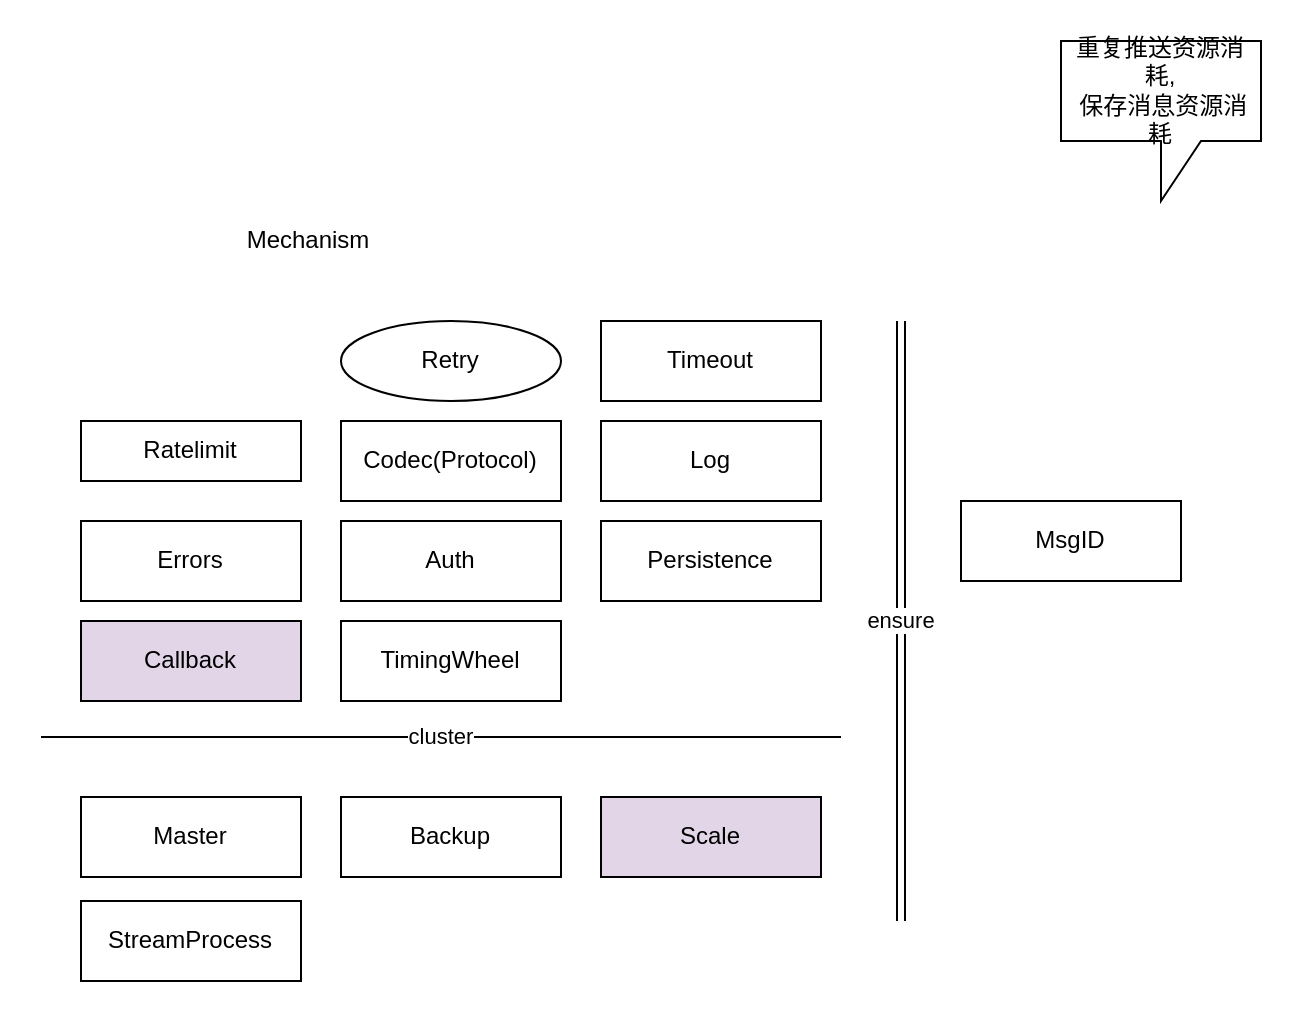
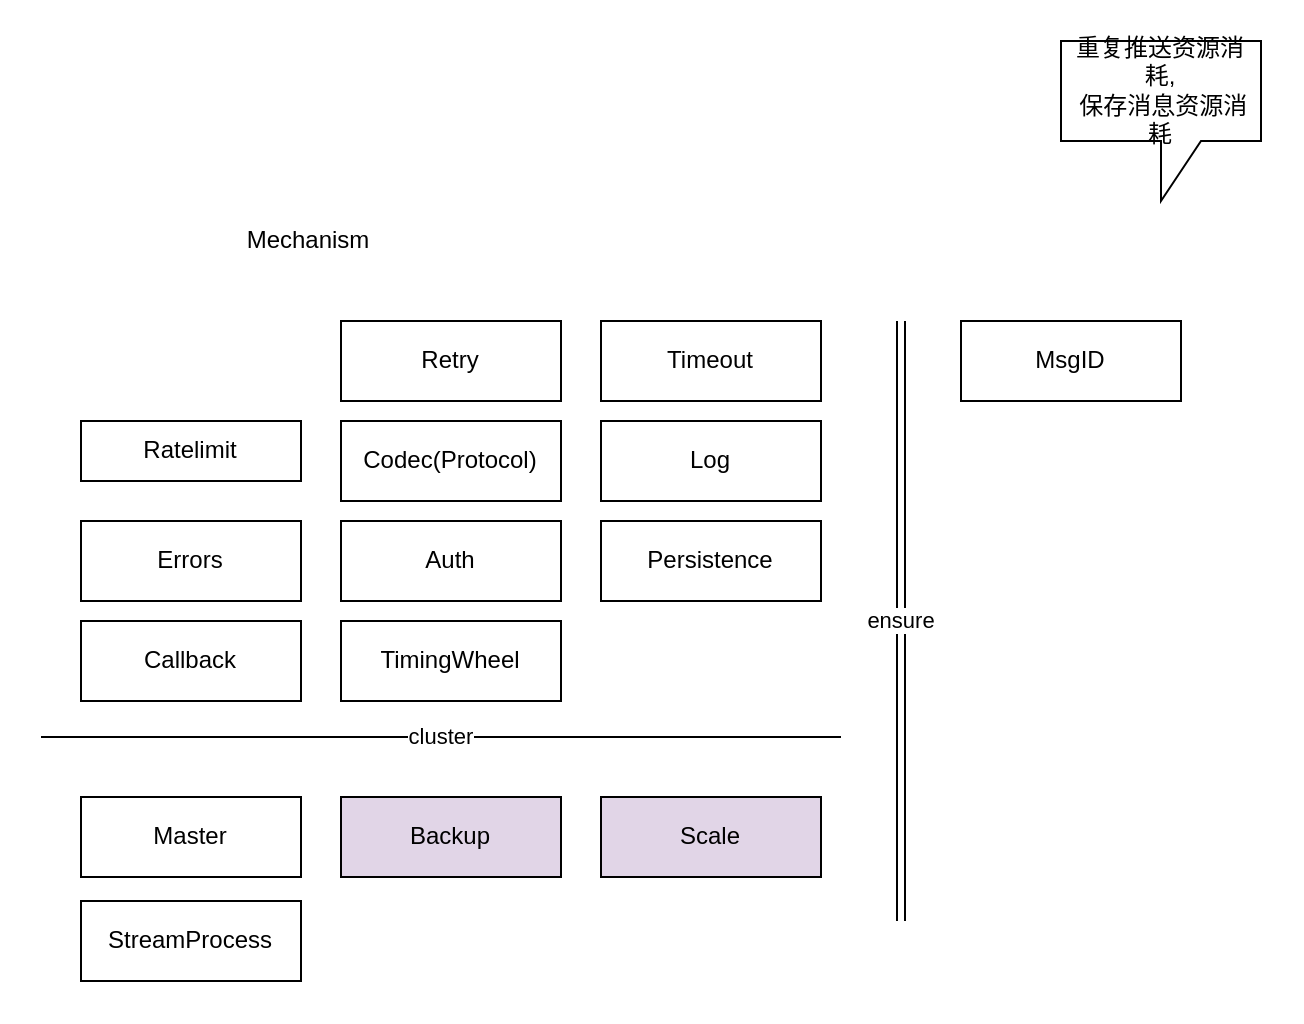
(451, 361) -> (451, 361)
(1071, 541) -> (1071, 361)
(191, 661) -> (191, 661)
(451, 837) -> (451, 837)
